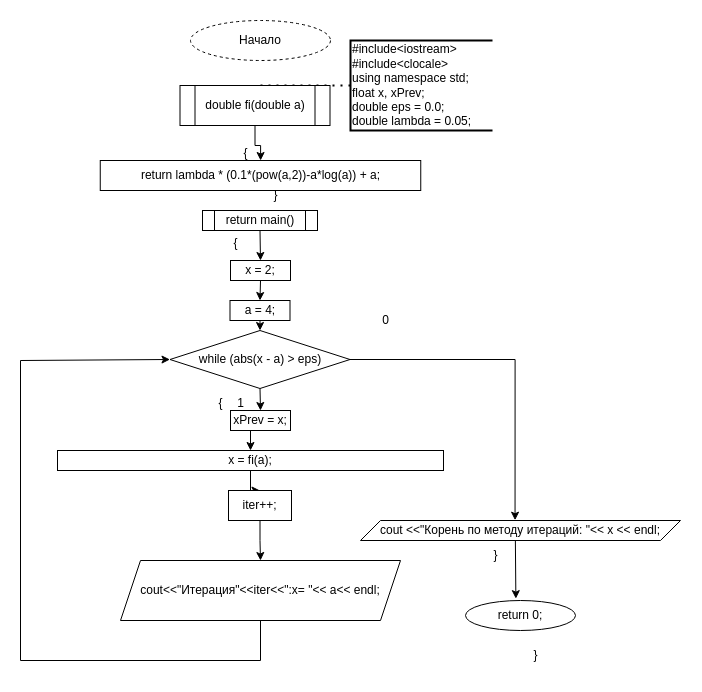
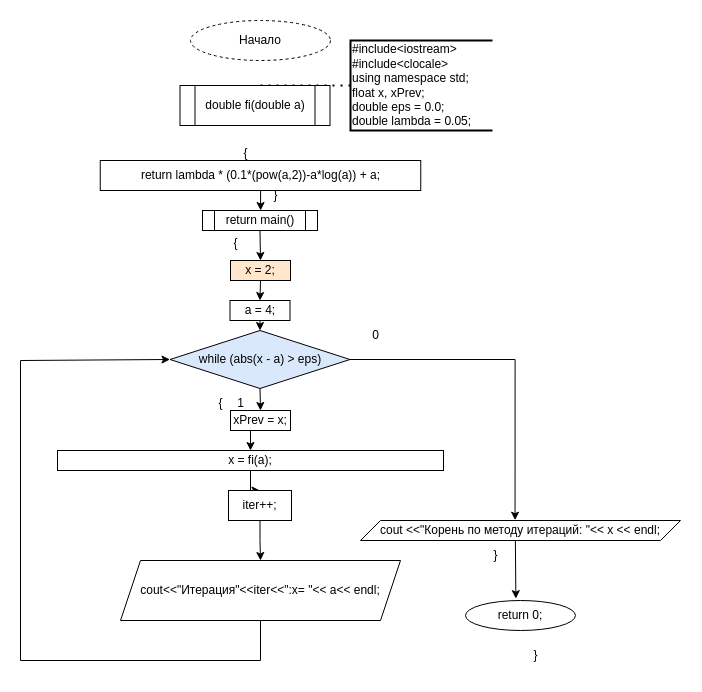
(255, 142) -> none
none -> (261, 197)
(261, 271) -> (261, 271)
(386, 321) -> (376, 336)
(260, 360) -> (260, 360)
